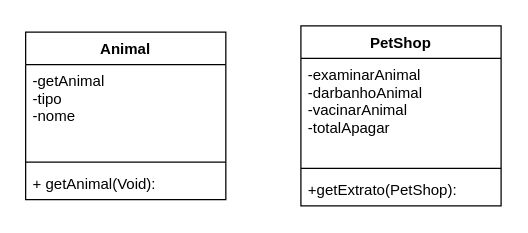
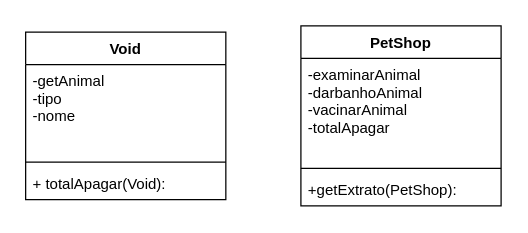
(125, 49) -> (125, 49)
(98, 184) -> (109, 184)
